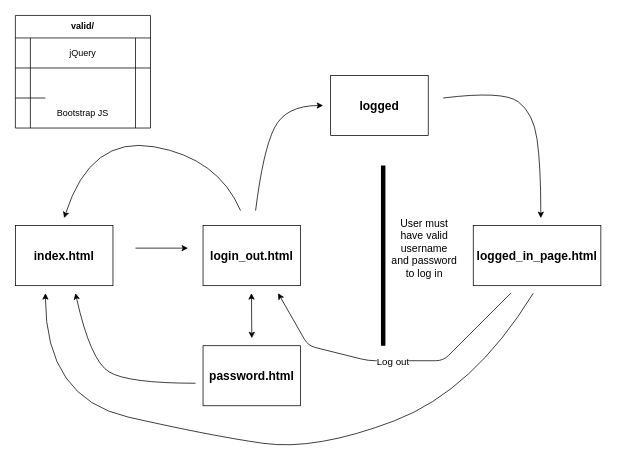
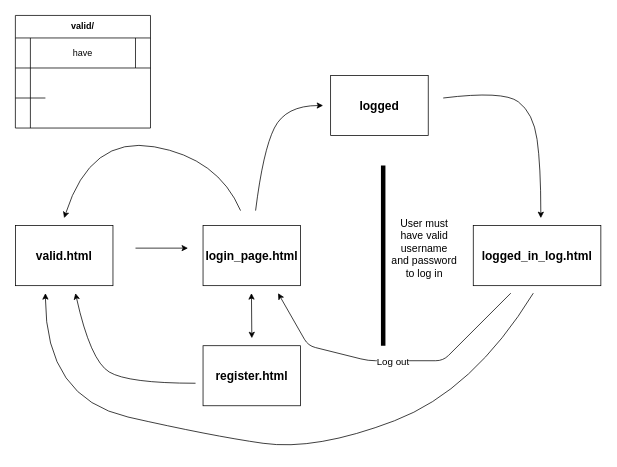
(83, 53) -> (83, 53)
(83, 113) -> none
(64, 255) -> (64, 255)
(252, 255) -> (252, 255)
(537, 255) -> (537, 255)
(252, 375) -> (252, 375)
